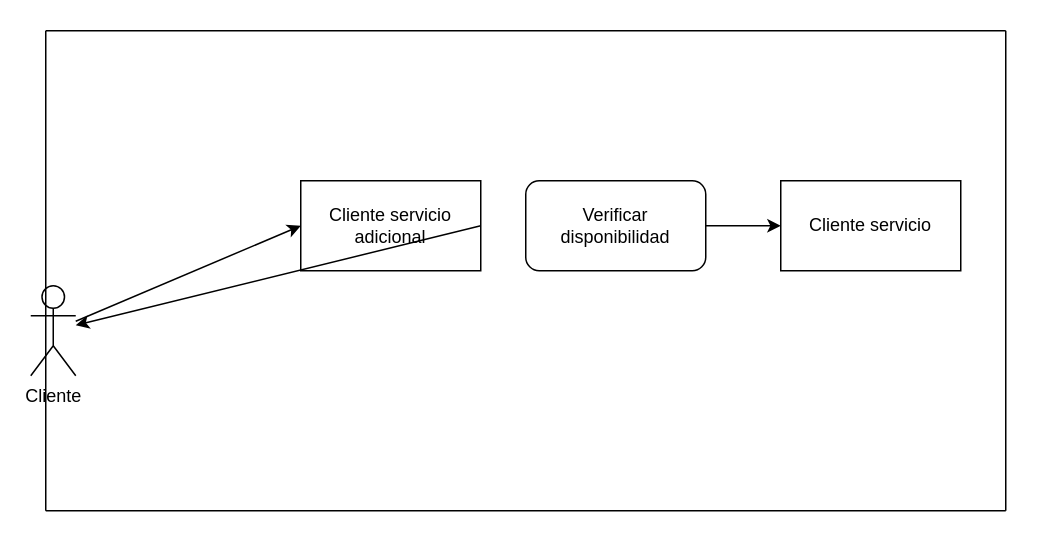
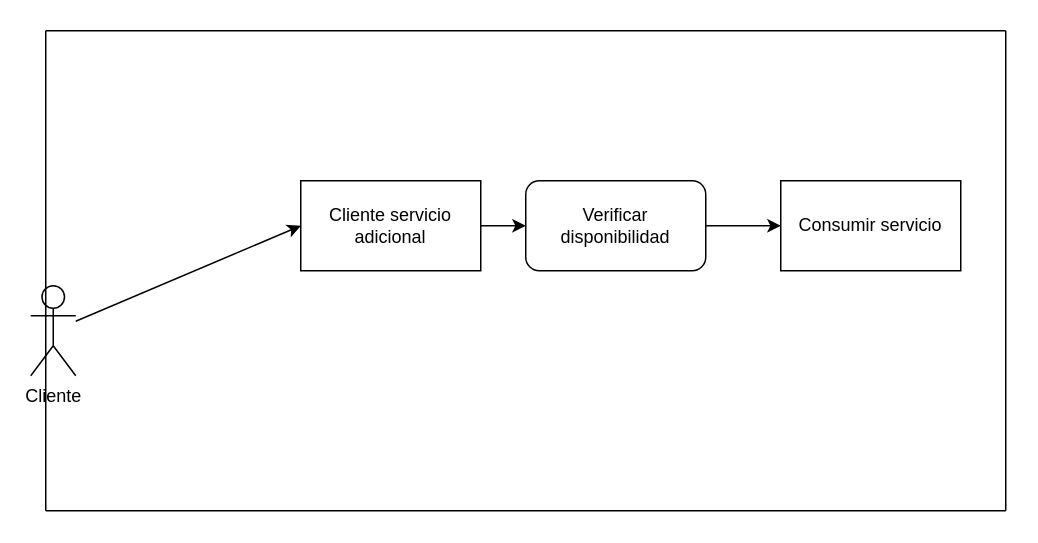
(871, 226) -> (871, 226)
(283, 274) -> (498, 226)
